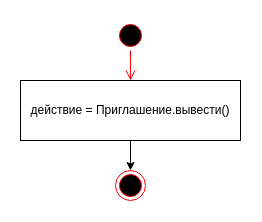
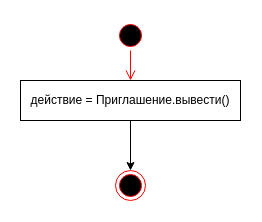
(131, 111) -> (131, 101)
